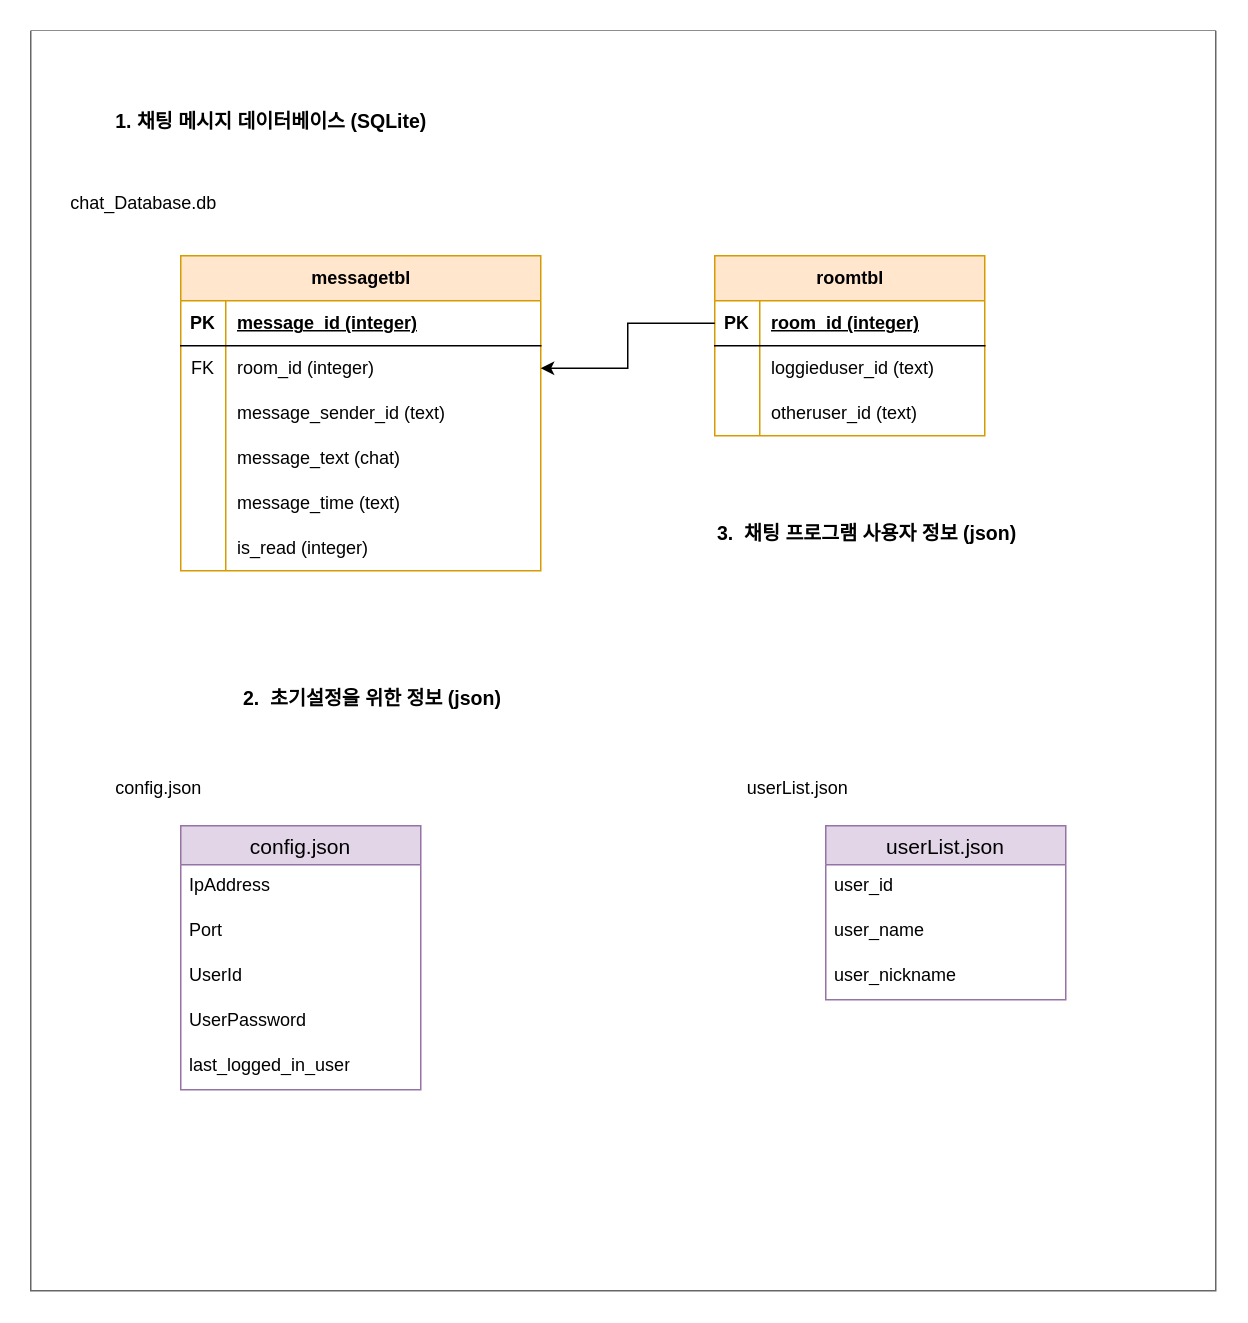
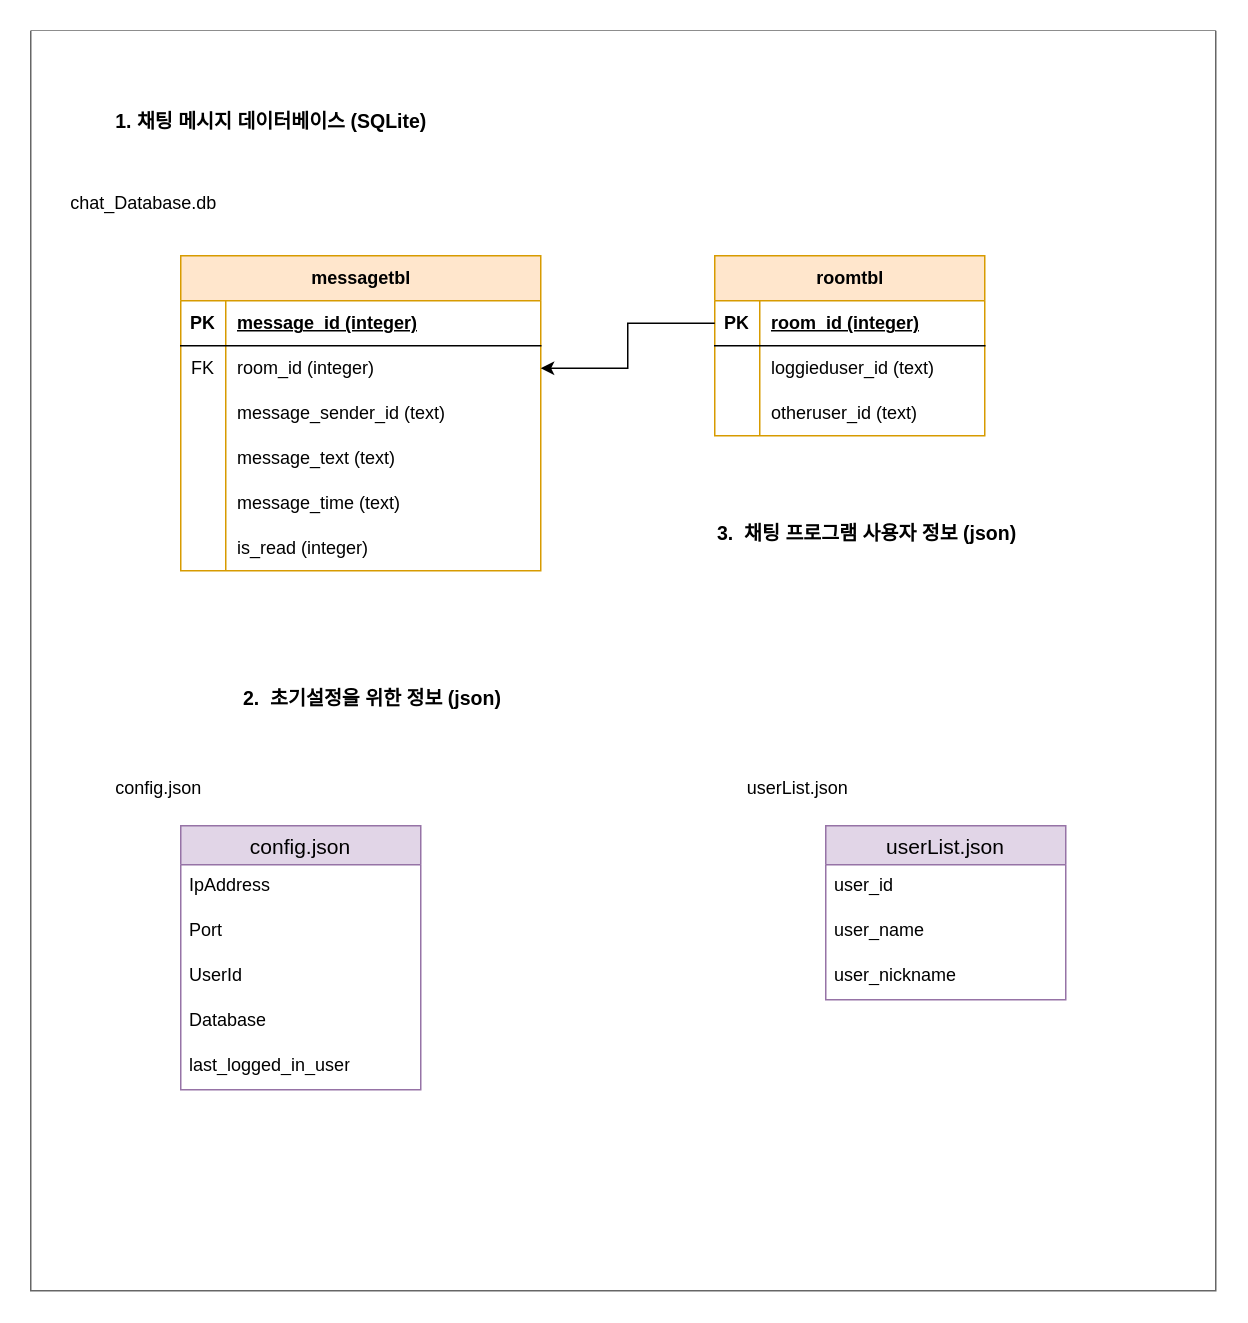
(331, 458) -> (331, 458)
(250, 1021) -> (230, 1021)
